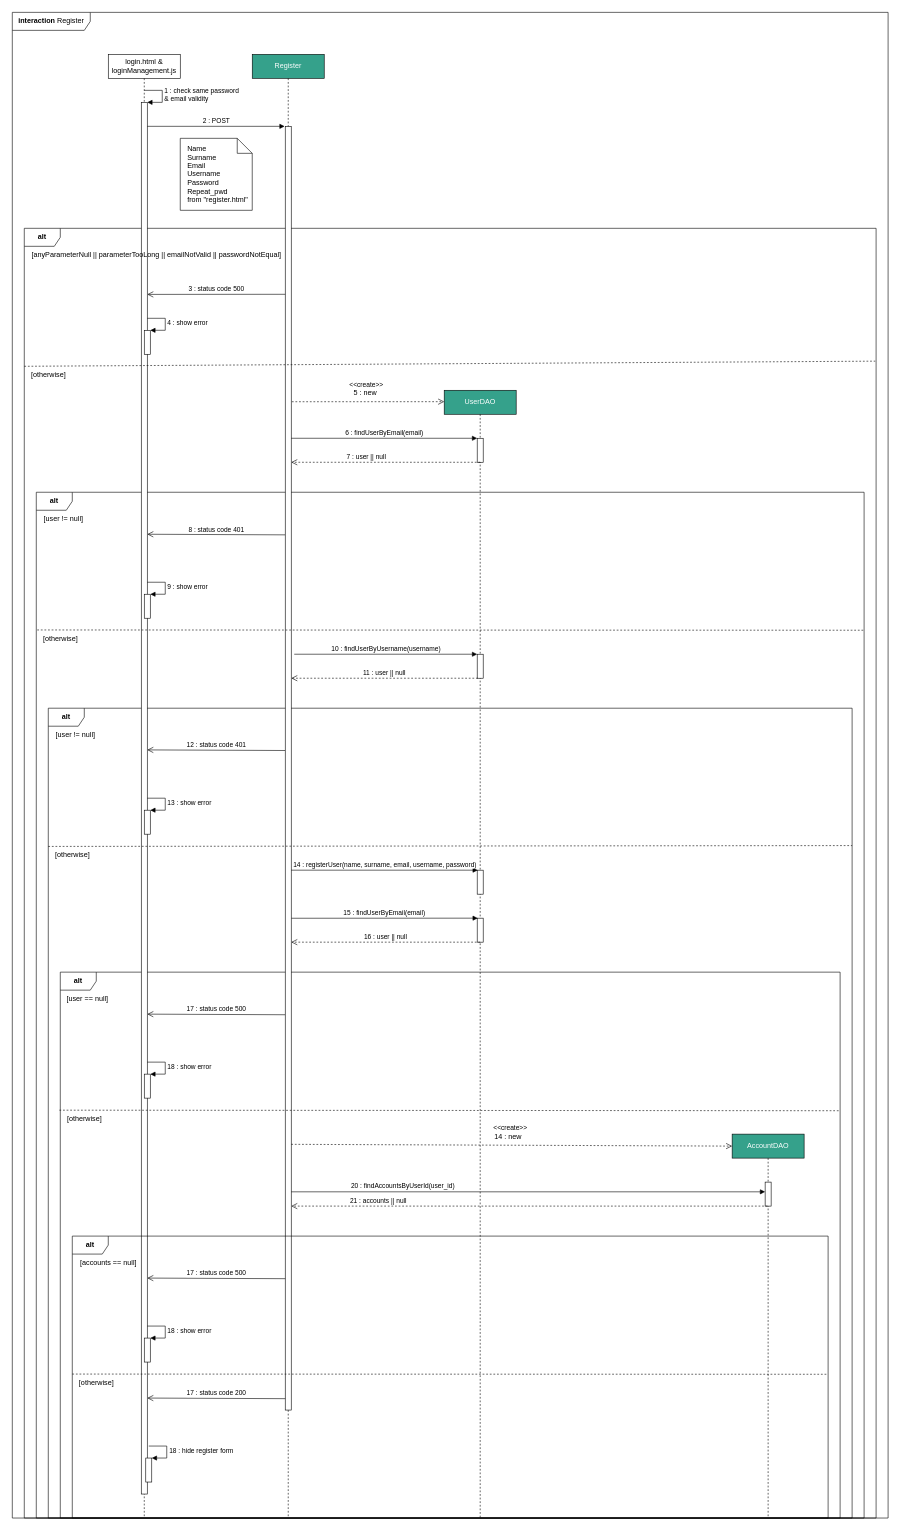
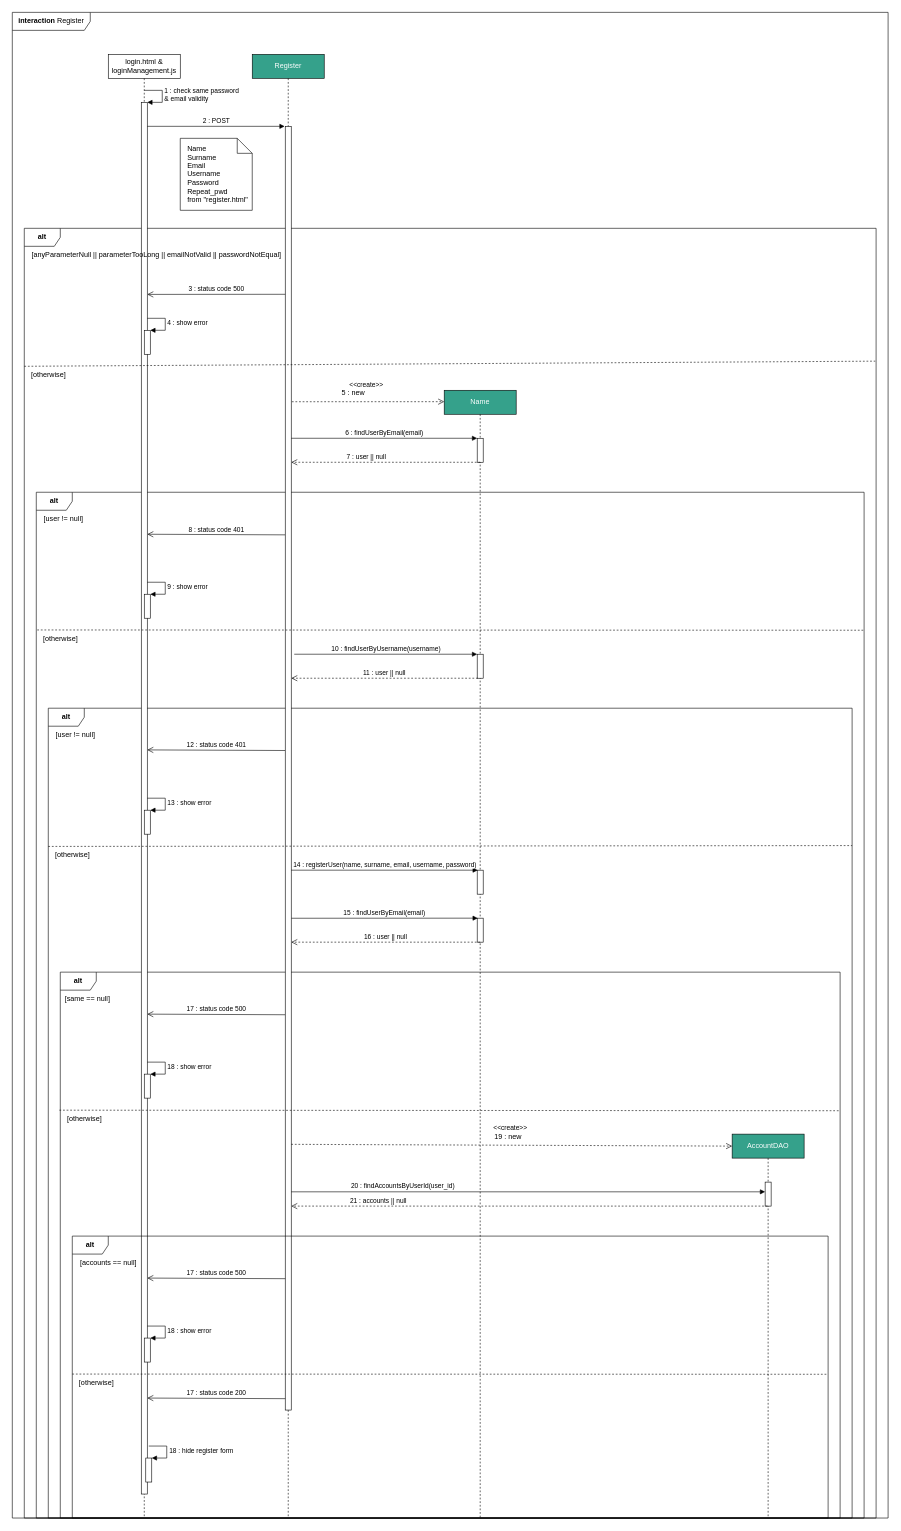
(365, 393) -> (353, 393)
(480, 402) -> (480, 402)
(88, 999) -> (88, 999)
(508, 1137) -> (508, 1137)
